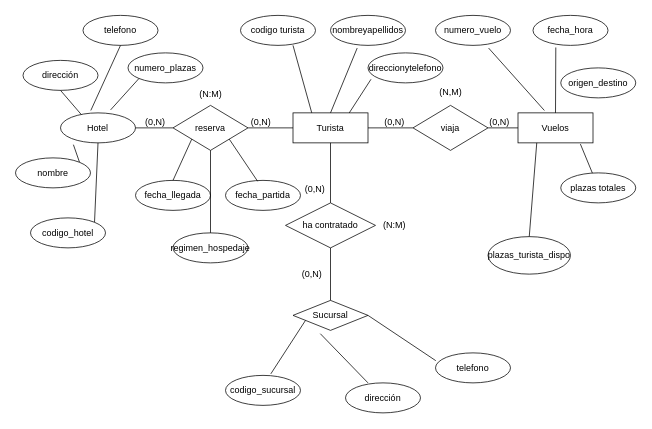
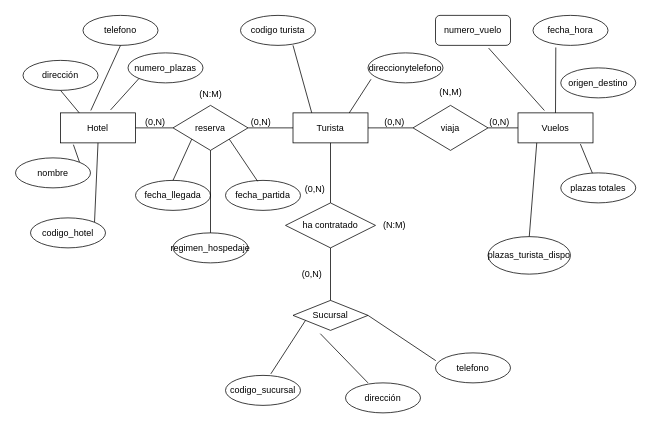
(368, 30) -> none
(473, 30) -> (473, 30)
(344, 80) -> none
(98, 128) -> (98, 128)
